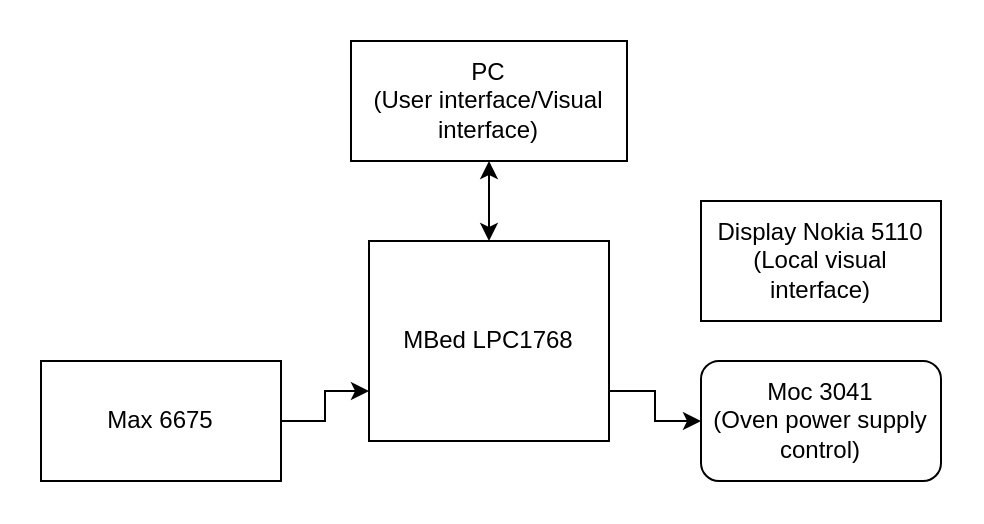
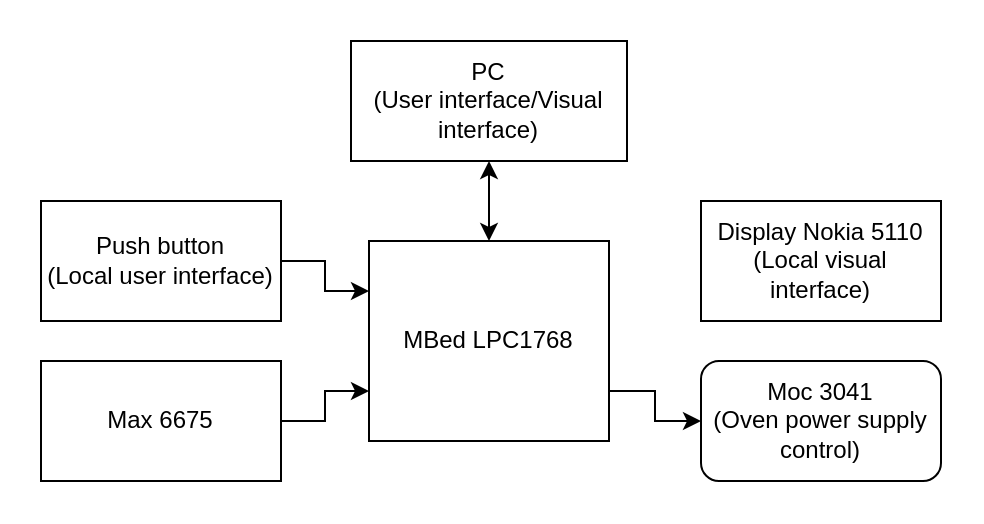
none -> (161, 261)
none -> (325, 269)
